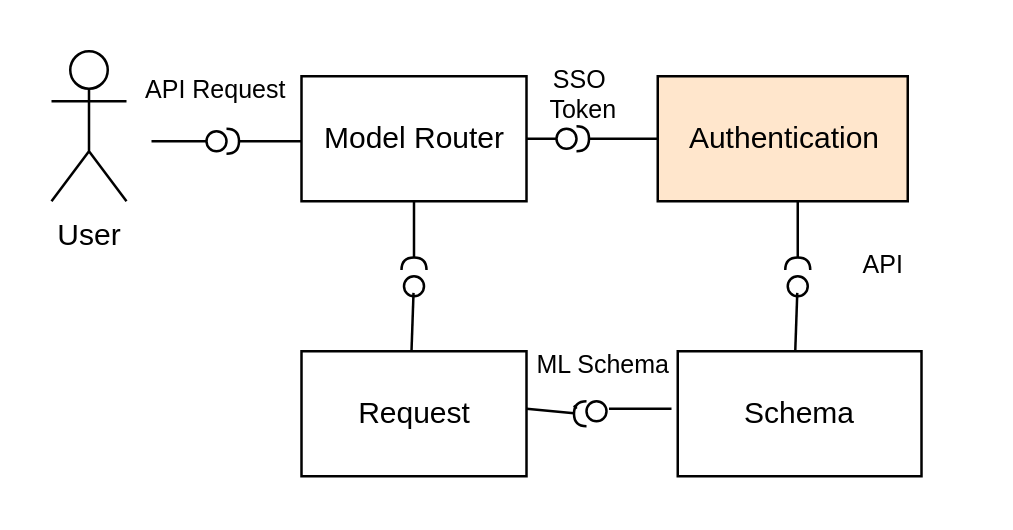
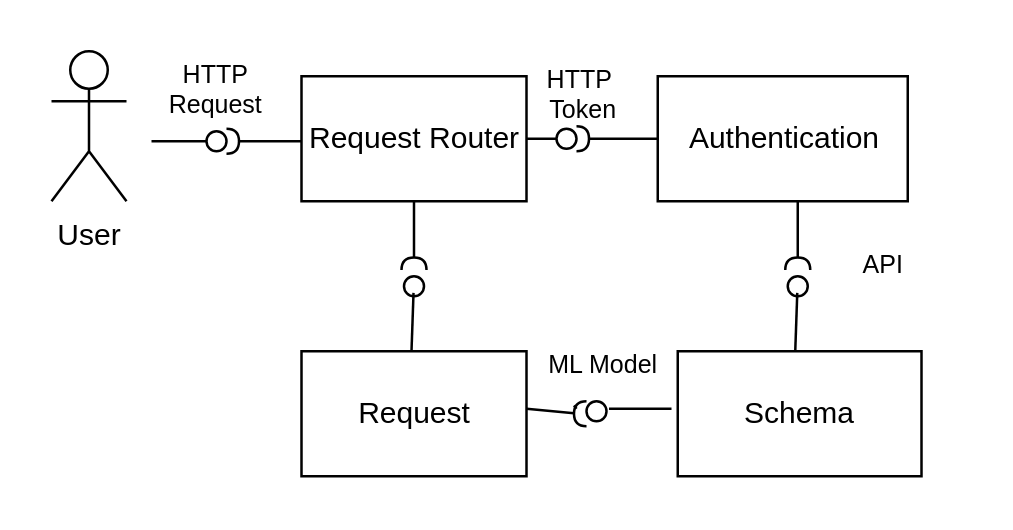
(216, 89) -> (216, 89)
(584, 94) -> (584, 94)
(415, 139) -> (415, 139)
(783, 139) -> (783, 139)
(604, 364) -> (604, 364)
